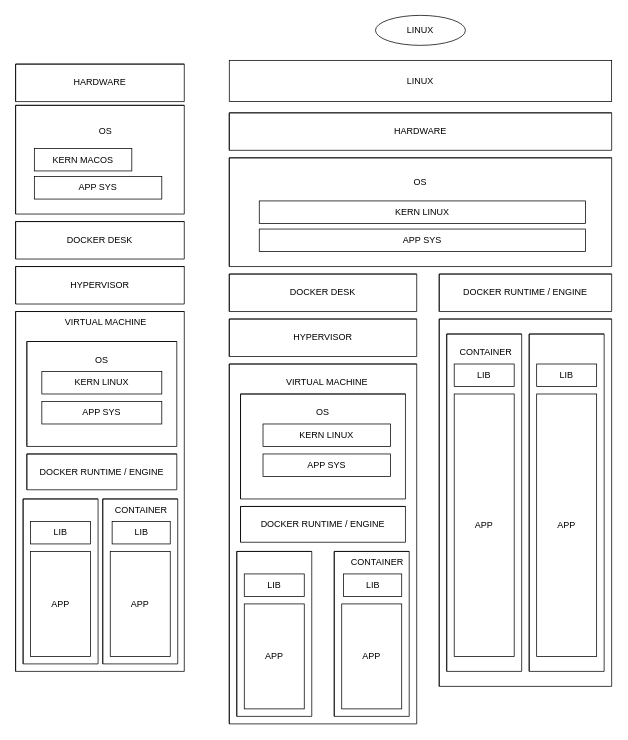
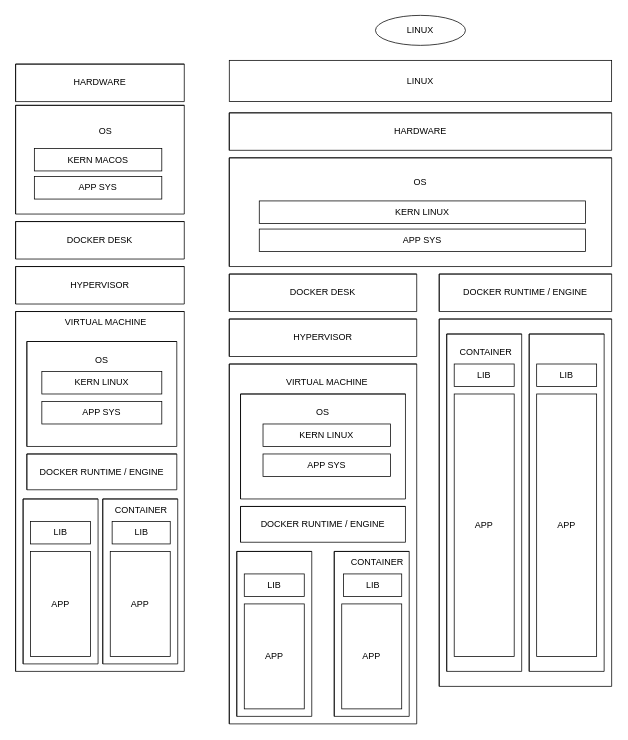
(83, 160) -> (98, 160)
